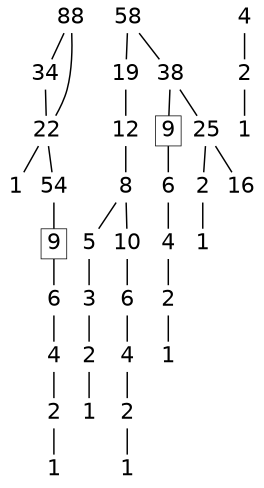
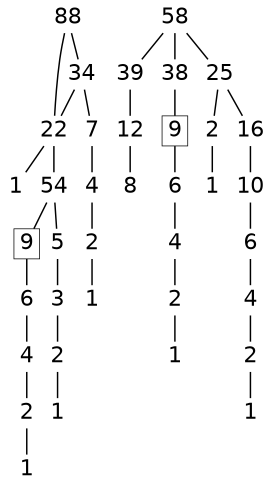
(126, 74) -> (130, 74)
(188, 103) -> (197, 46)
none -> (92, 131)
(107, 216) -> (56, 216)
(127, 216) -> (250, 159)
